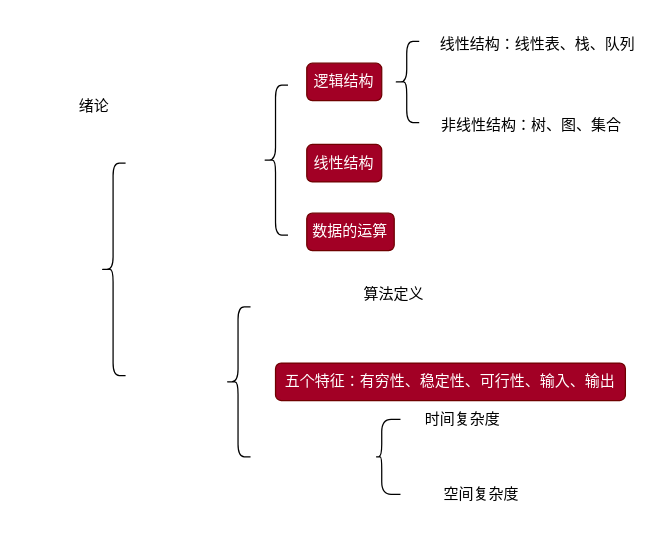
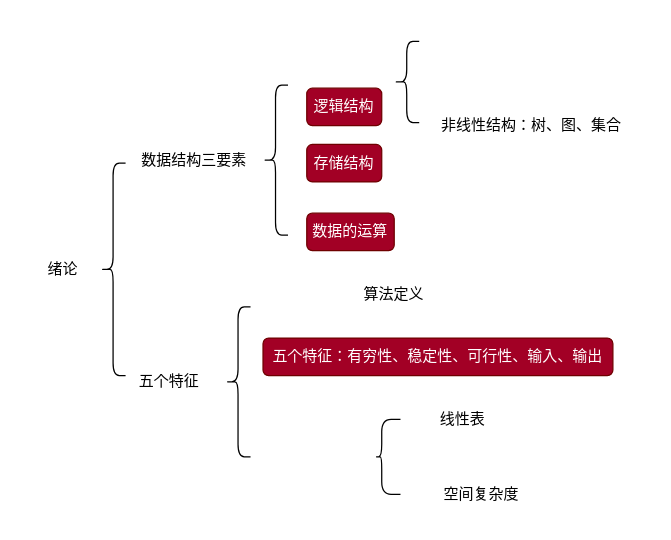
(538, 44) -> none
(344, 82) -> (344, 107)
(94, 107) -> (63, 269)
none -> (194, 160)
(344, 163) -> (344, 163)
none -> (169, 382)
(451, 382) -> (438, 357)
(463, 419) -> (463, 419)
